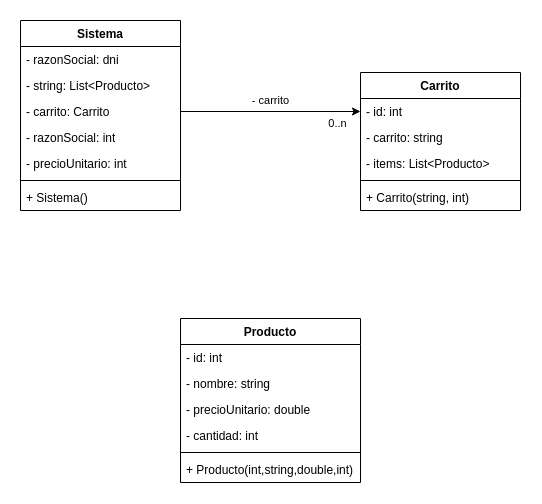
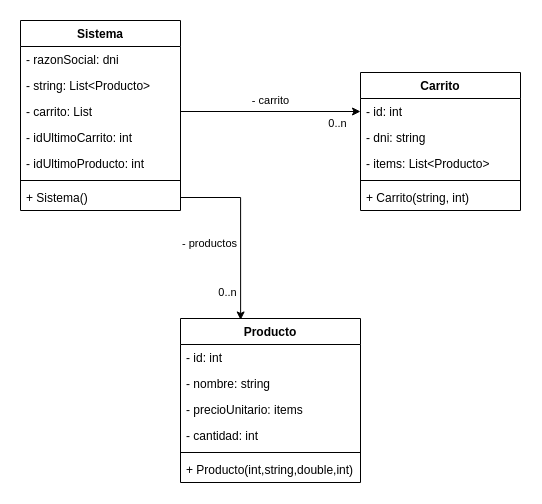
(79, 113) -> (69, 113)
(78, 139) -> (88, 139)
(416, 139) -> (402, 139)
(86, 165) -> (93, 165)
none -> (241, 226)
(256, 411) -> (253, 411)
